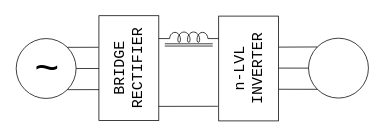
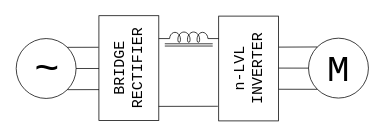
none -> (343, 67)
